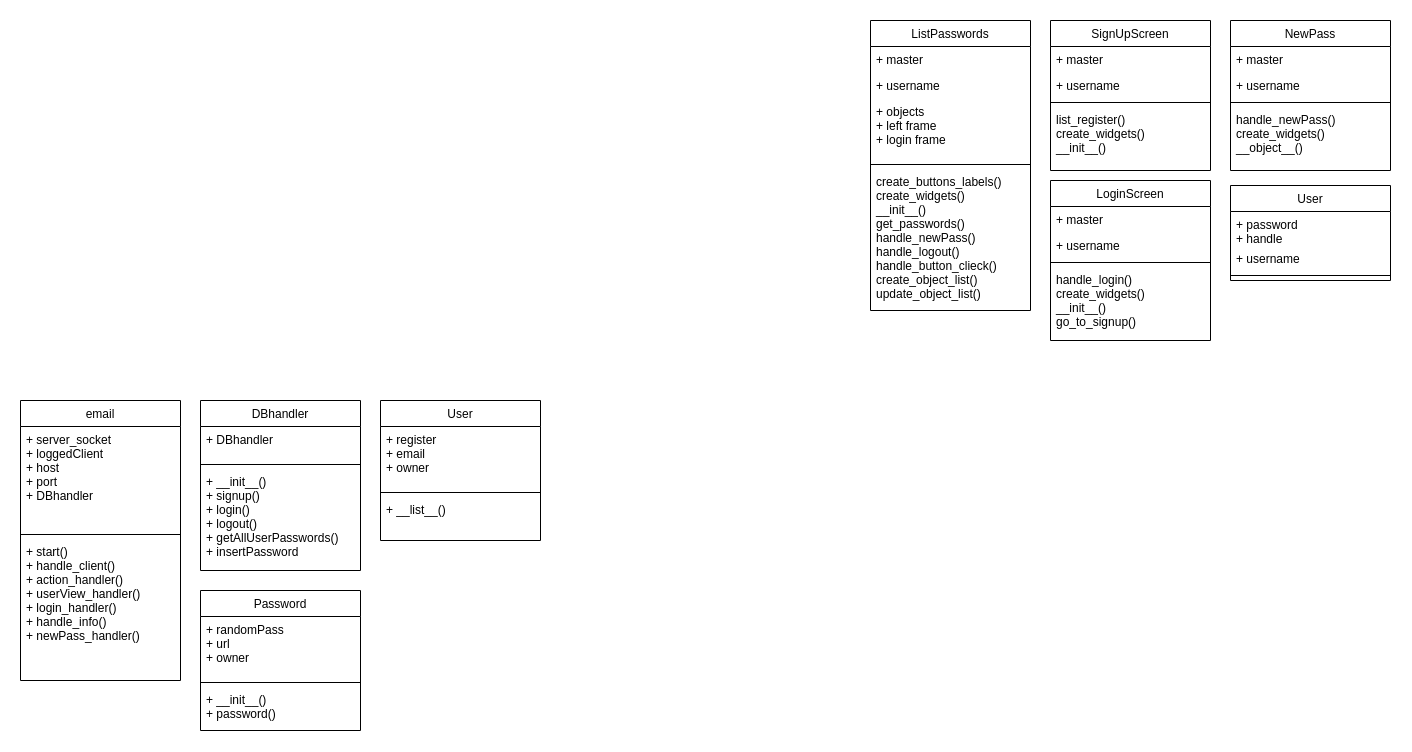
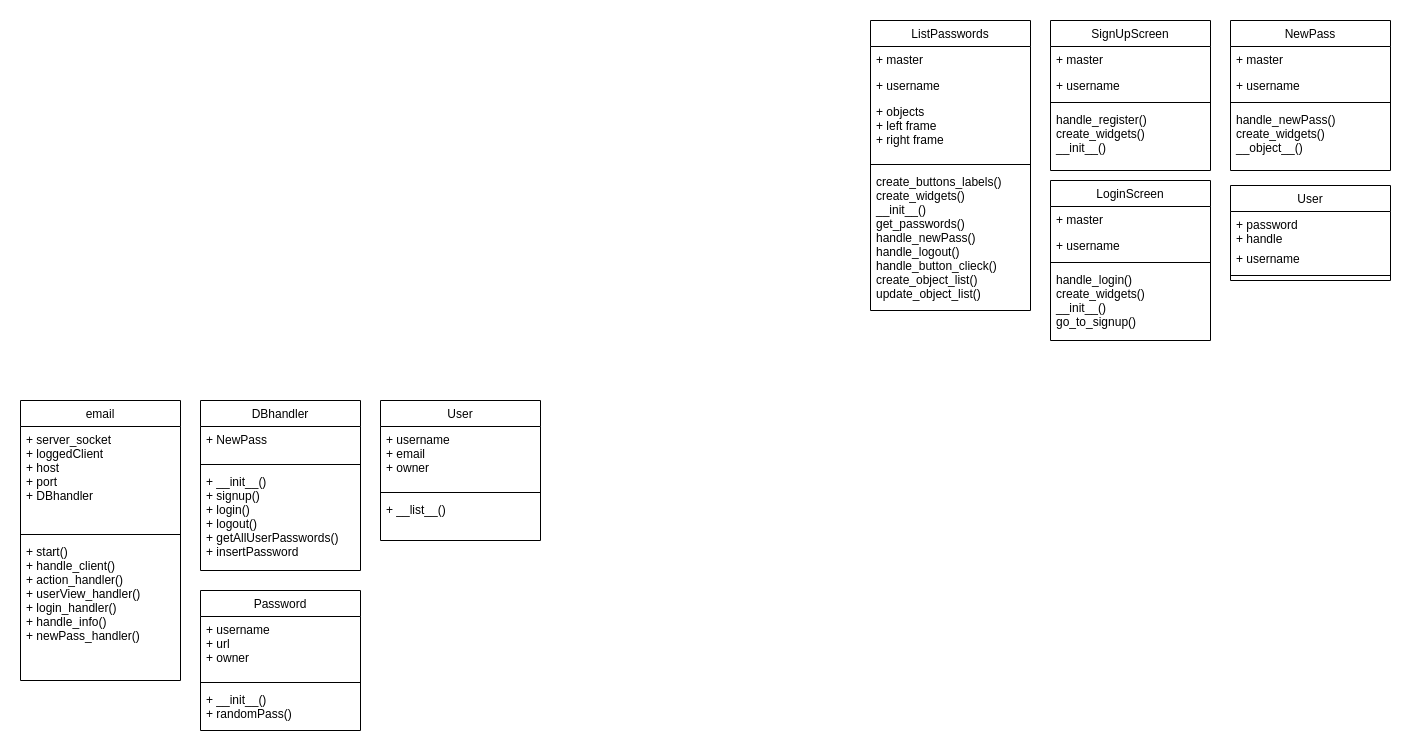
(905, 112) -> (905, 112)
(1102, 120) -> (1110, 120)
(240, 440) -> (235, 440)
(416, 440) -> (418, 440)
(245, 630) -> (238, 630)
(242, 700) -> (242, 700)
